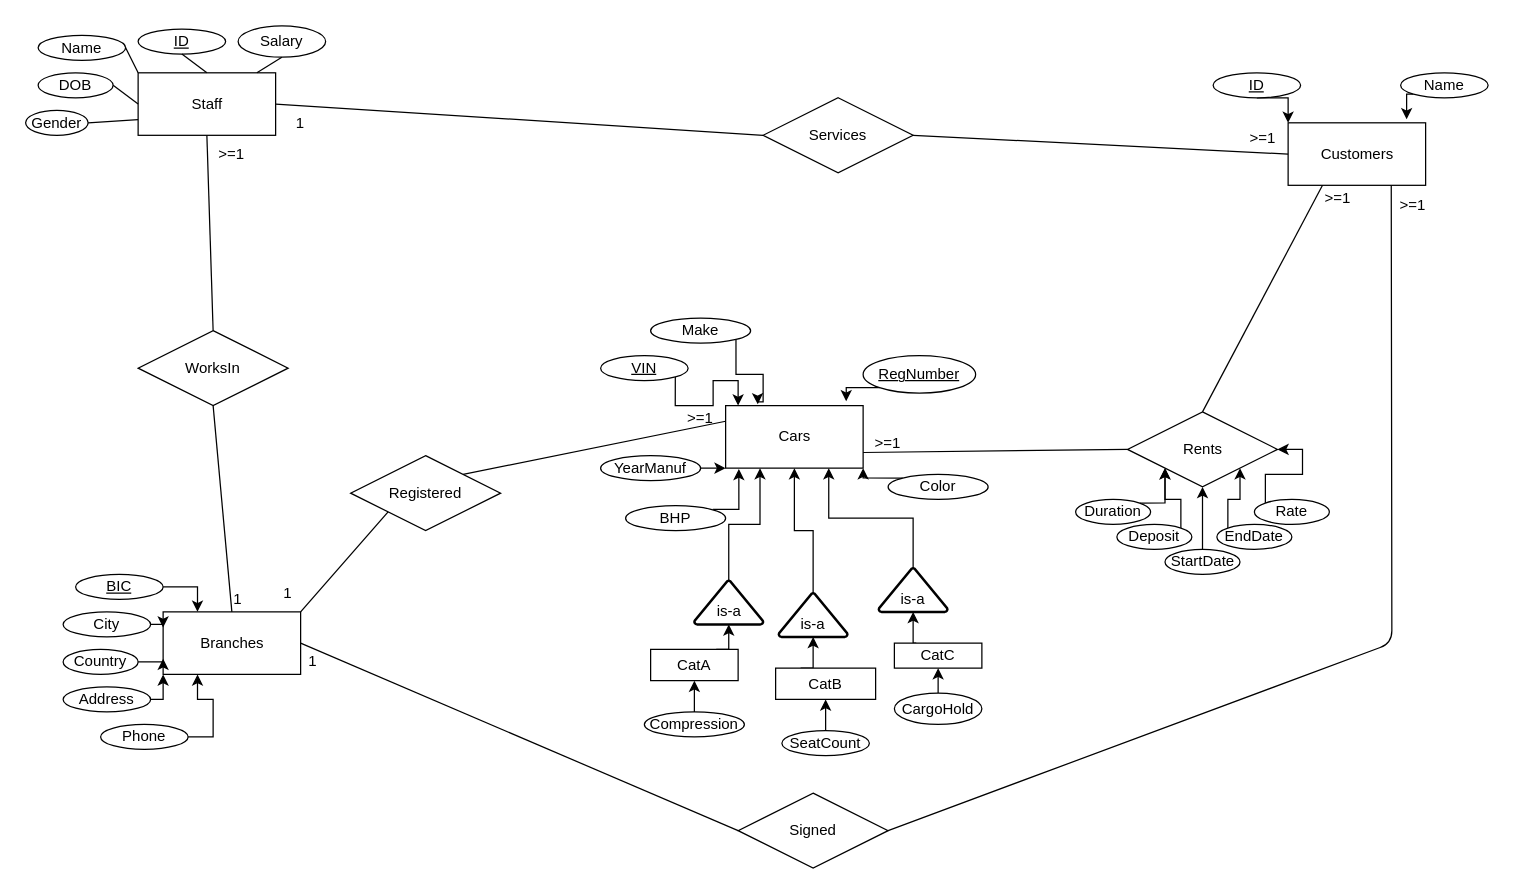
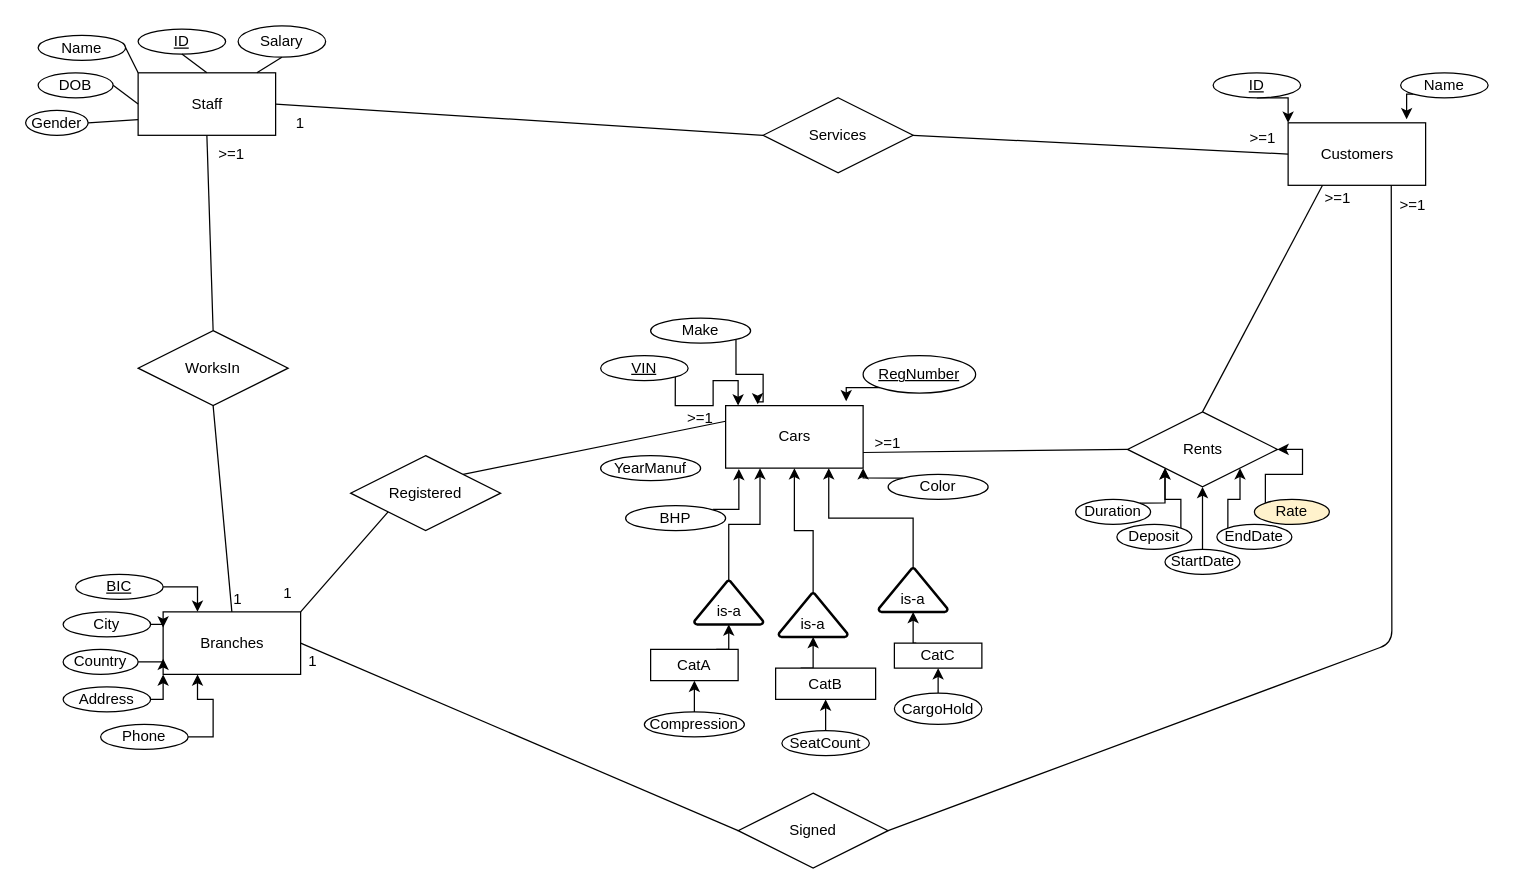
(709, 468) -> none
(1292, 512) -> (1292, 512)
